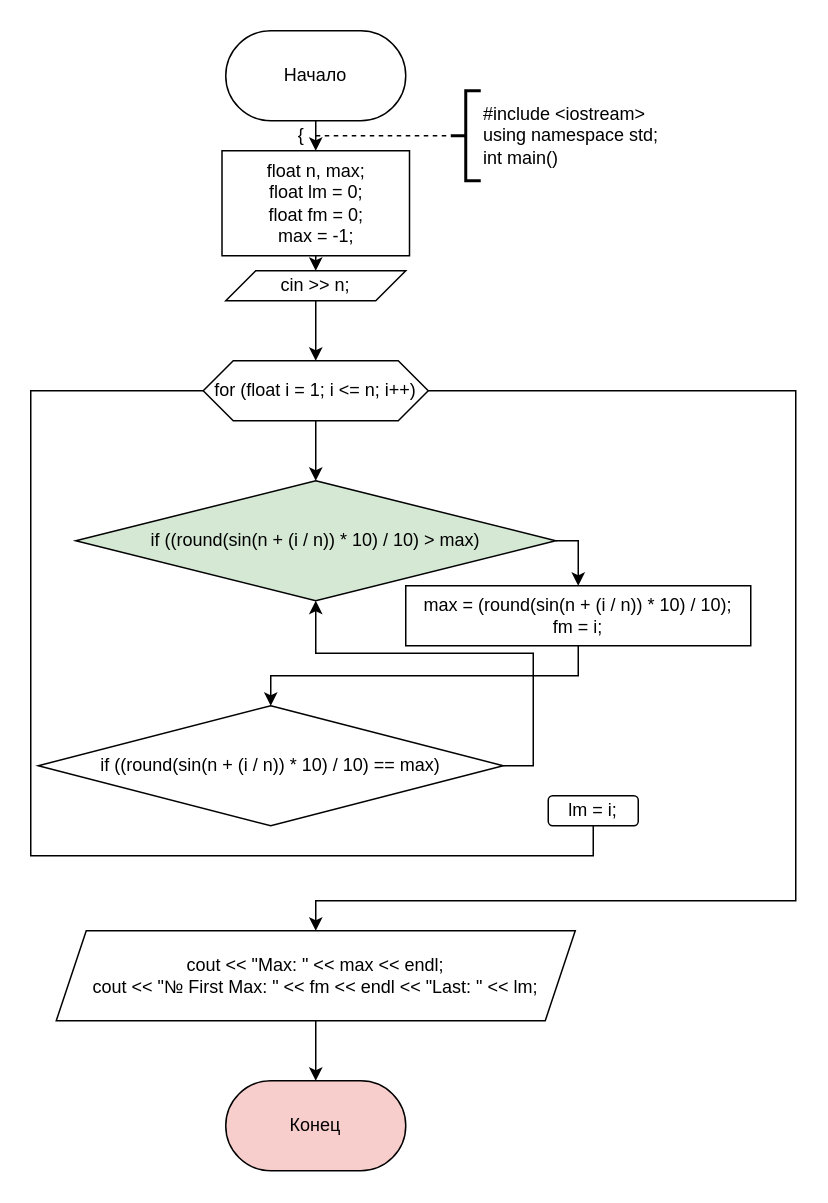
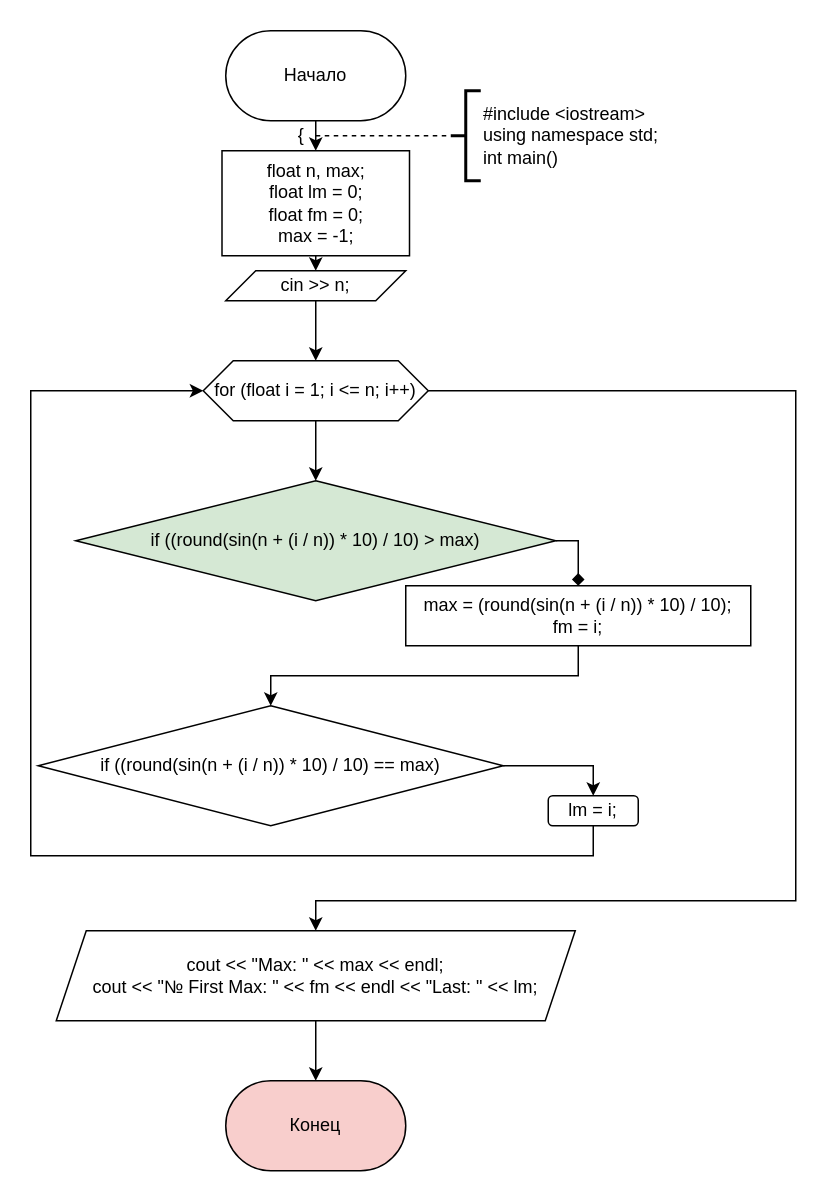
(196, 391) -> (192, 391)
(578, 574) -> (578, 573)
(461, 653) -> (571, 766)
